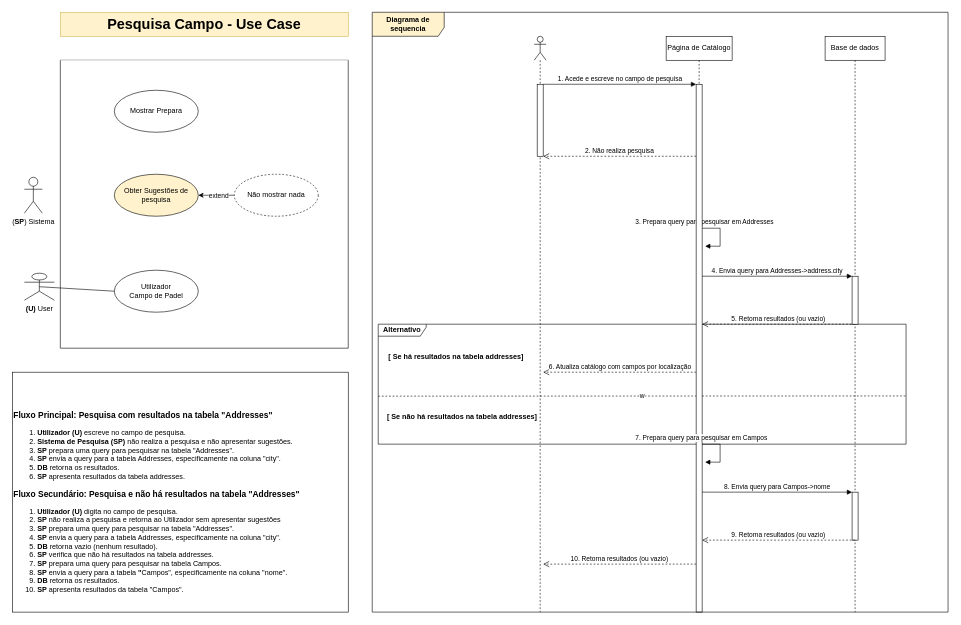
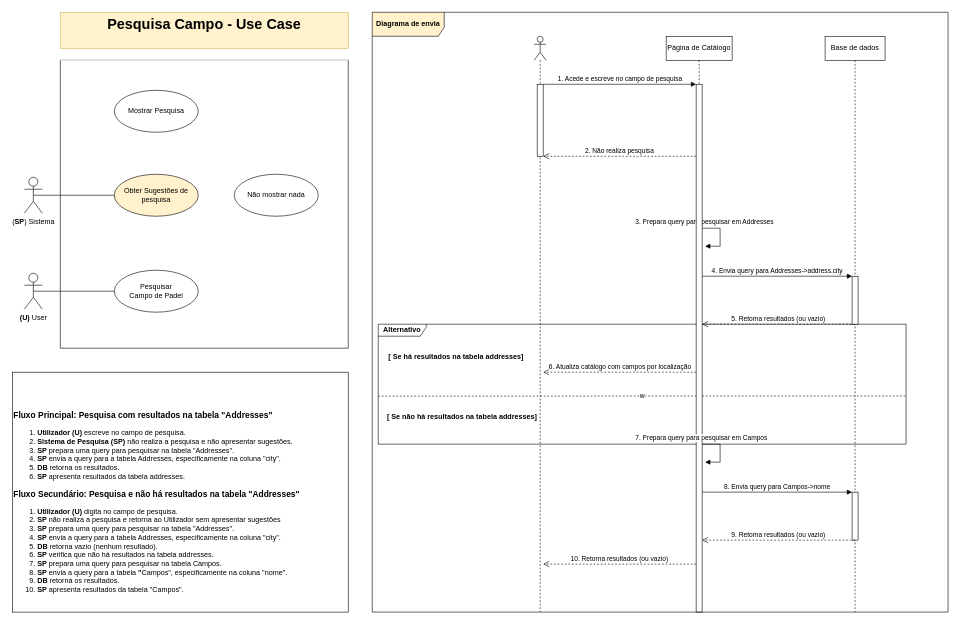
(204, 24) -> (204, 30)
(408, 24) -> (408, 24)
(156, 111) -> (156, 111)
none -> (74, 195)
(218, 195) -> none
(276, 195) -> (276, 195)
(39, 287) -> (33, 291)
(156, 291) -> (156, 291)
